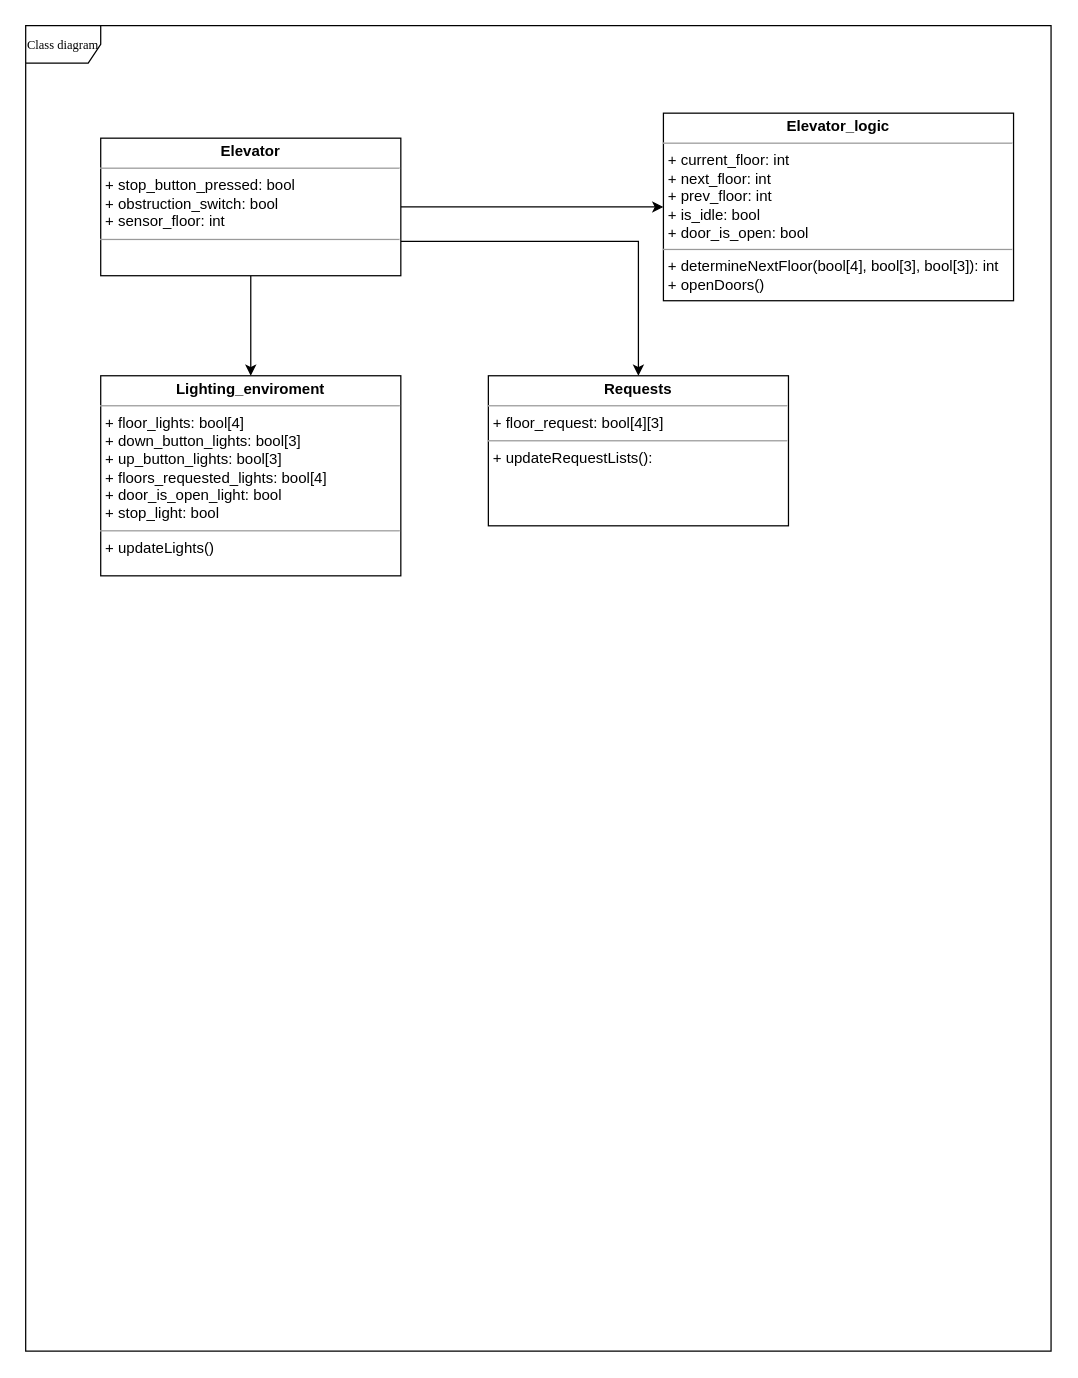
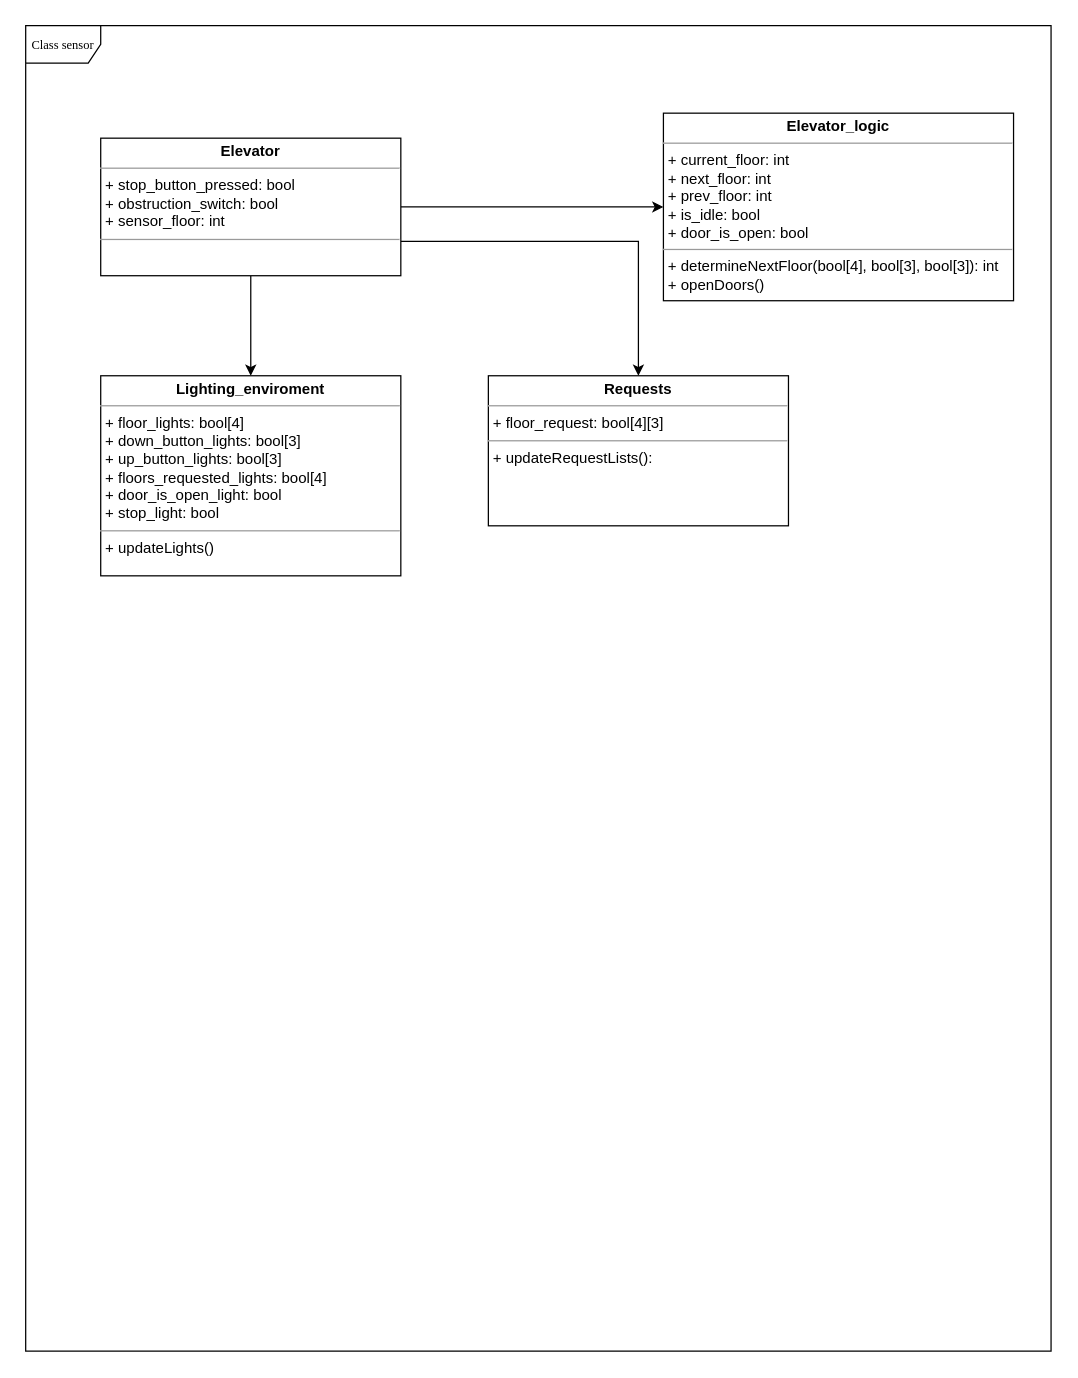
(63, 44) -> (63, 44)
